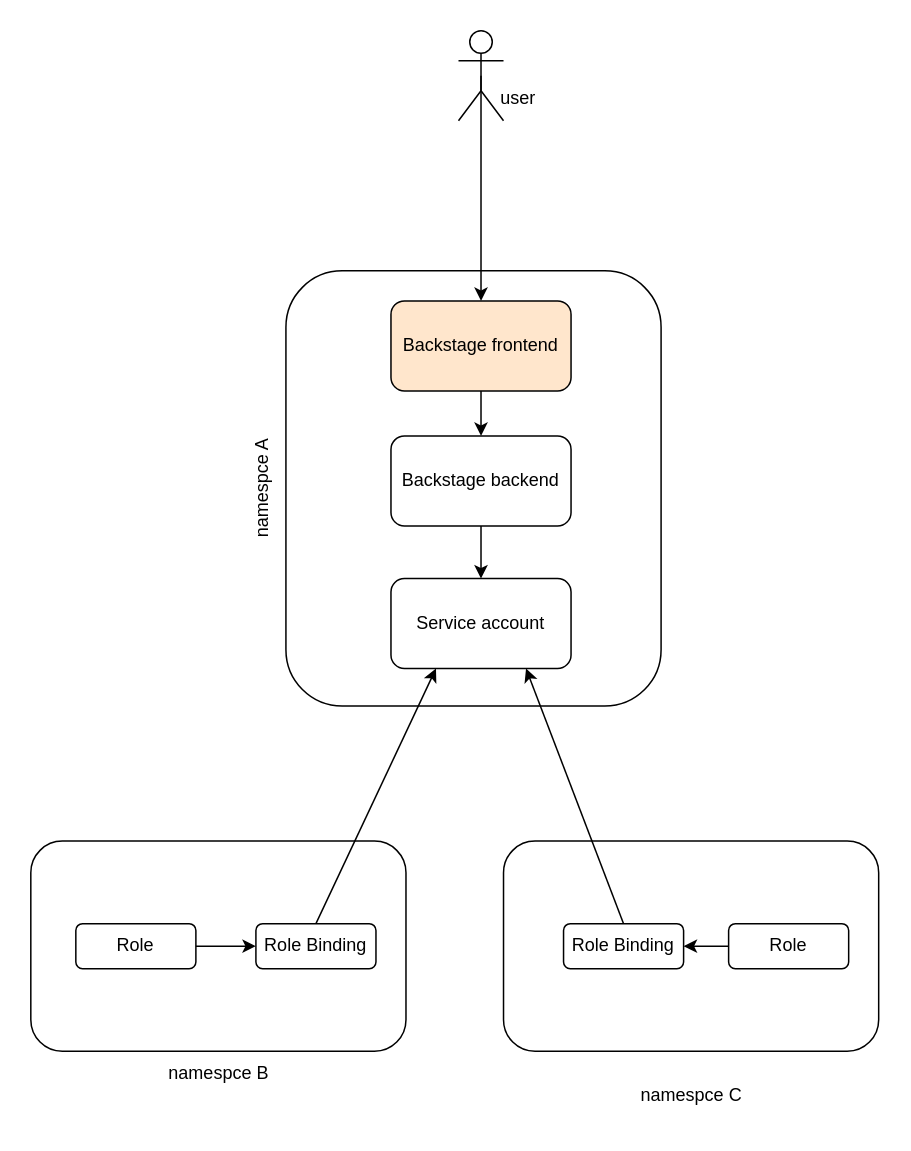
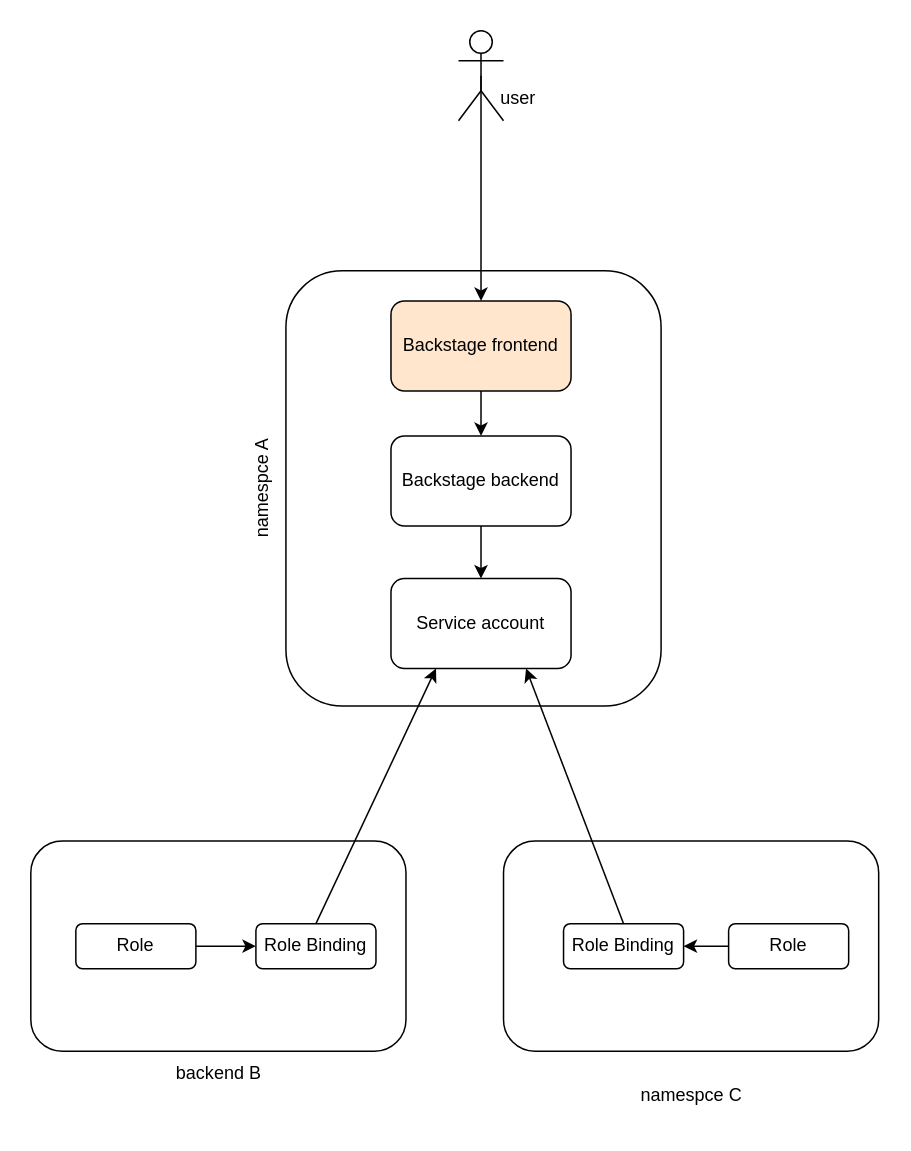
(219, 1073) -> (219, 1073)
